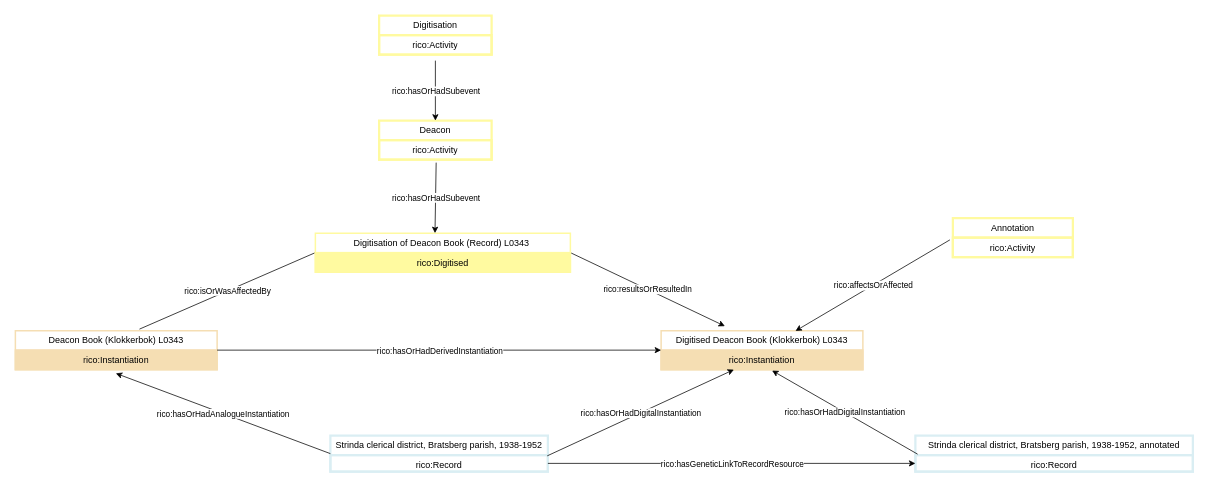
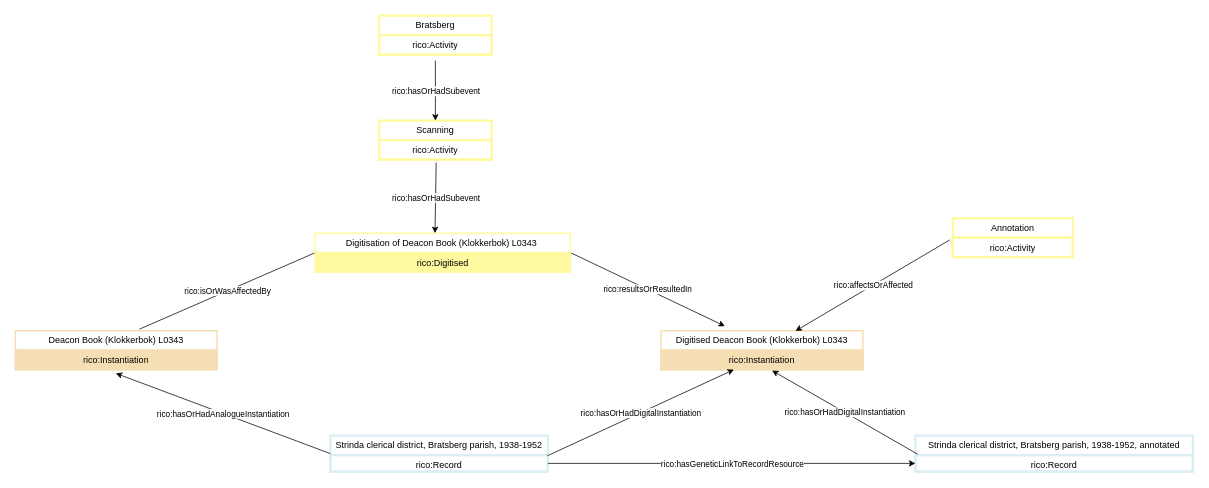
(435, 25) -> (435, 25)
(435, 130) -> (435, 130)
(443, 243) -> (443, 243)
(439, 350) -> none
